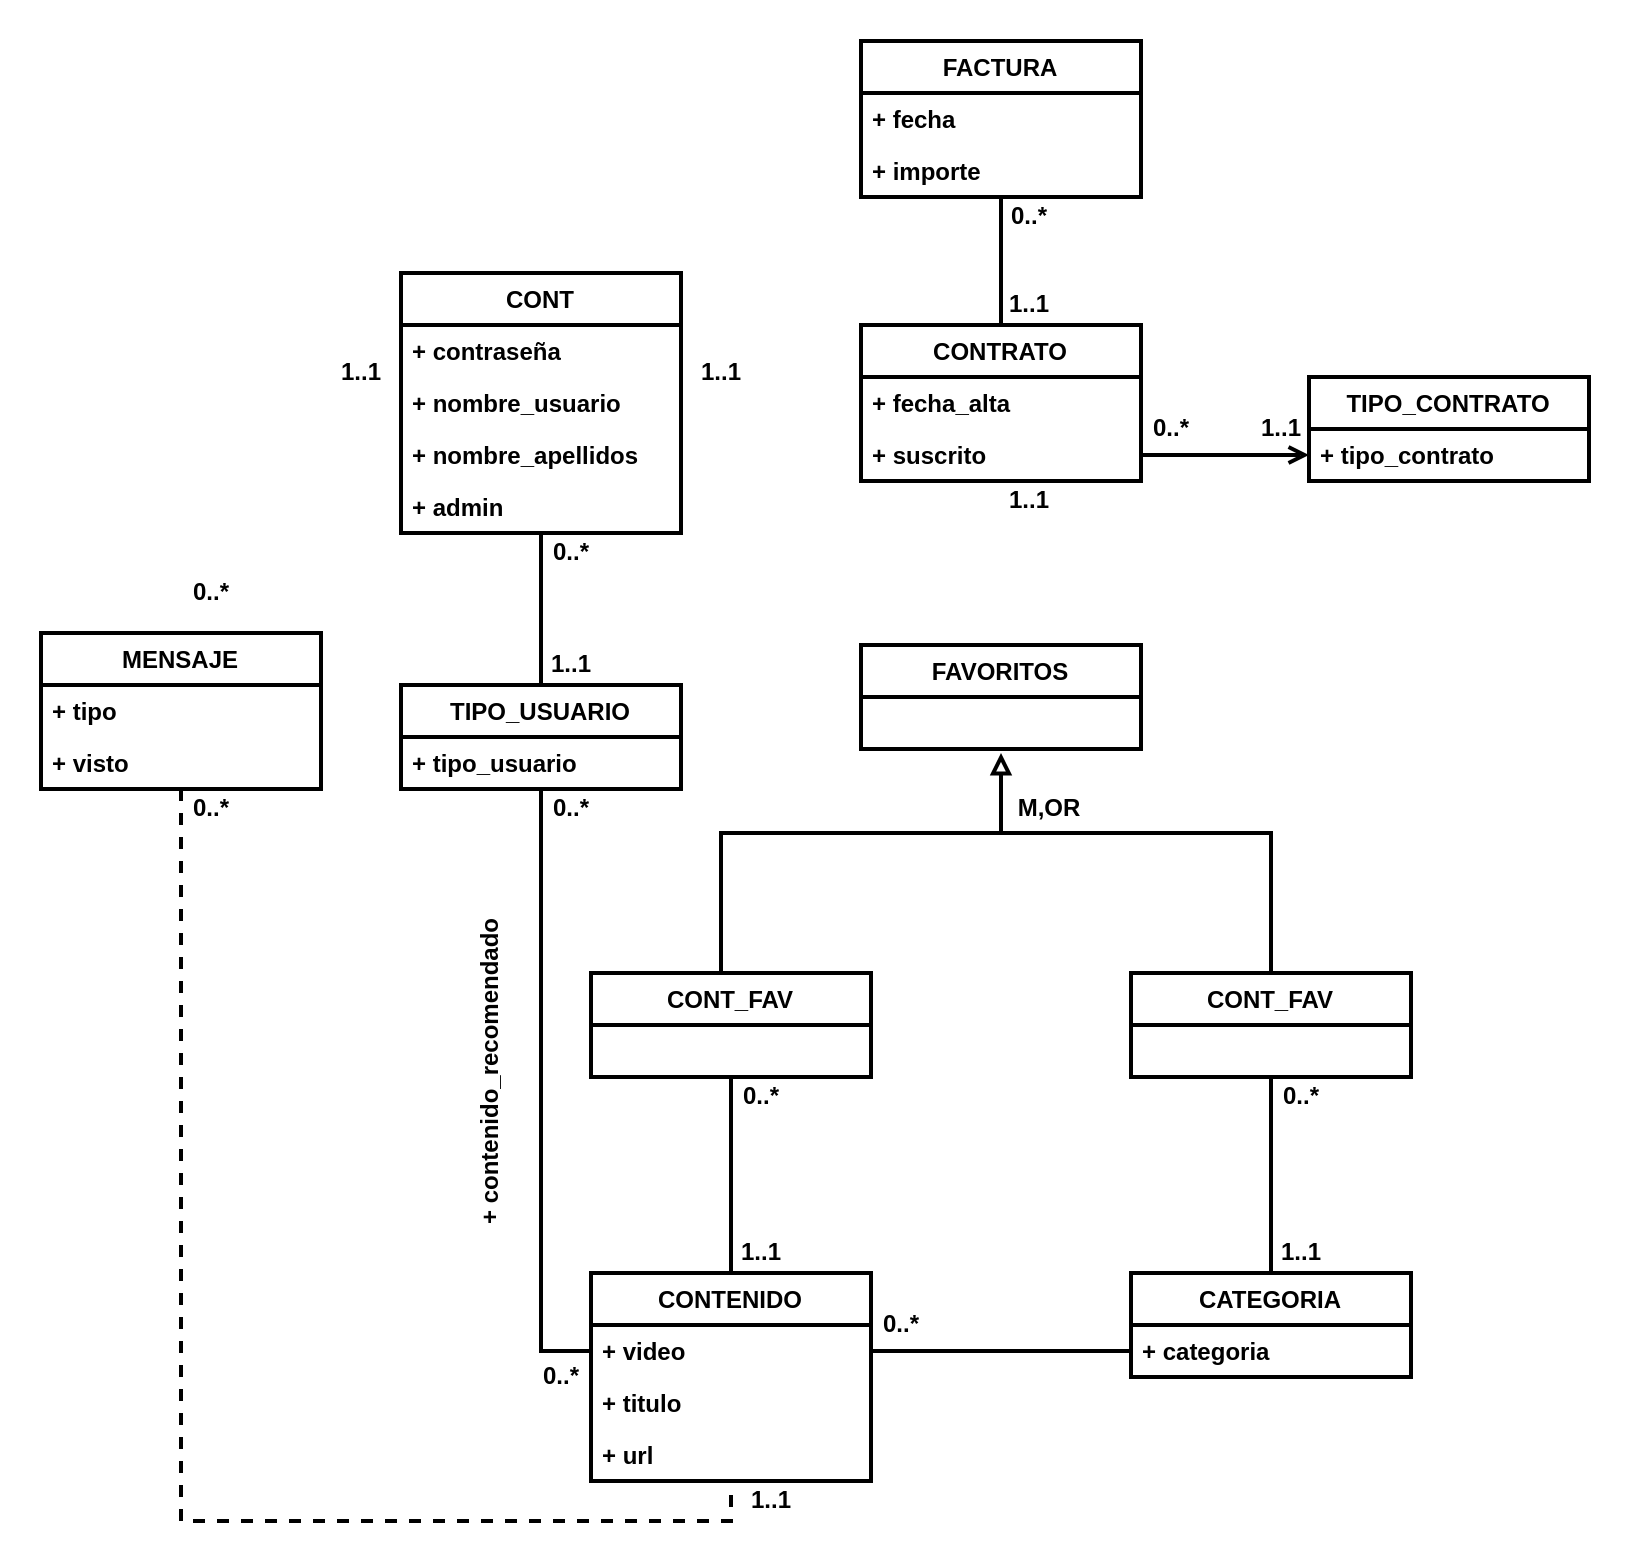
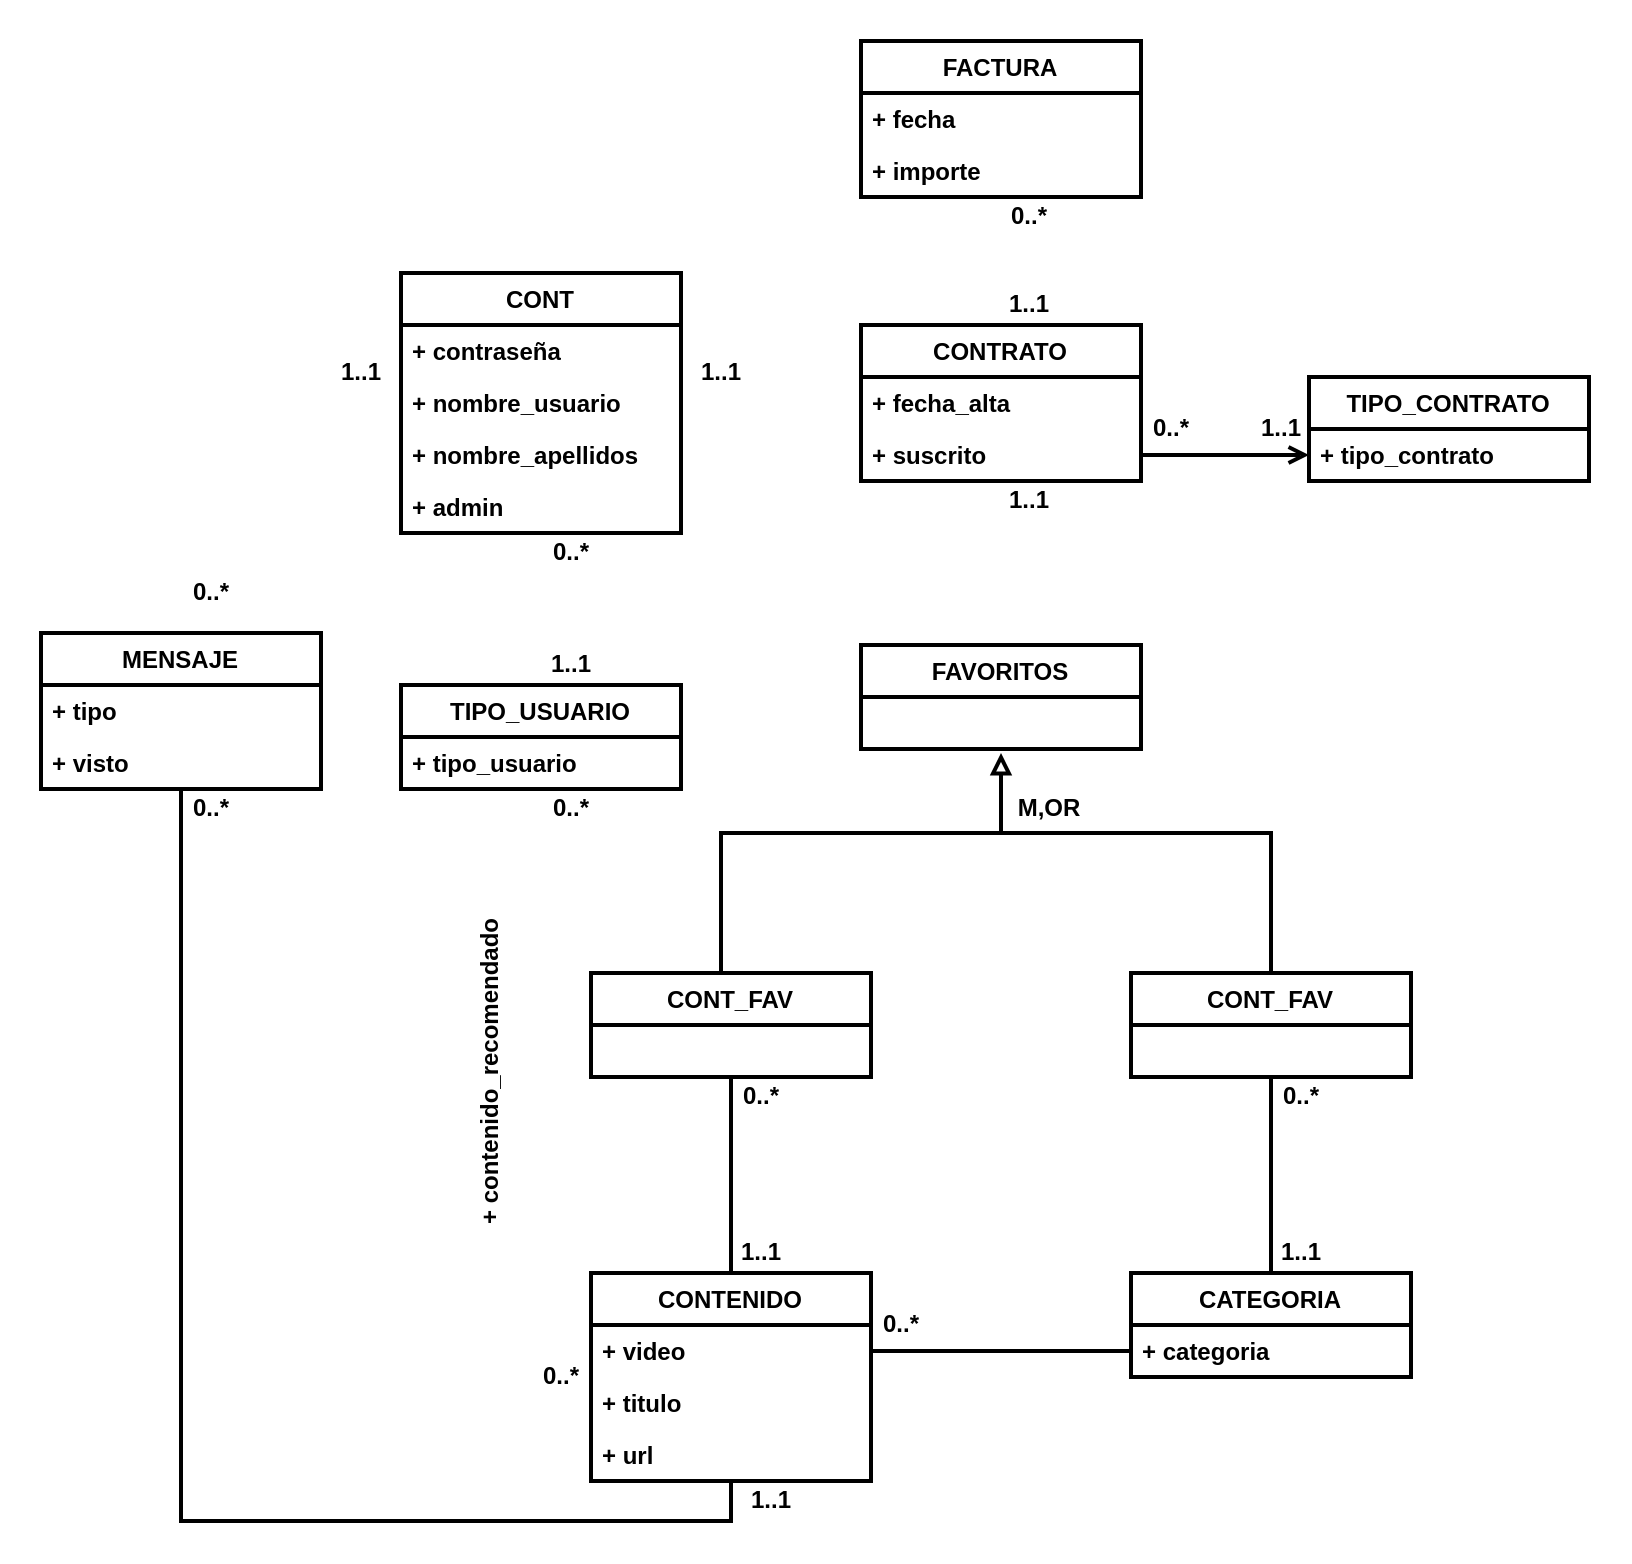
(1001, 259) -> none
(541, 607) -> none
(541, 1095) -> none
(181, 1517) -> (181, 1517)
